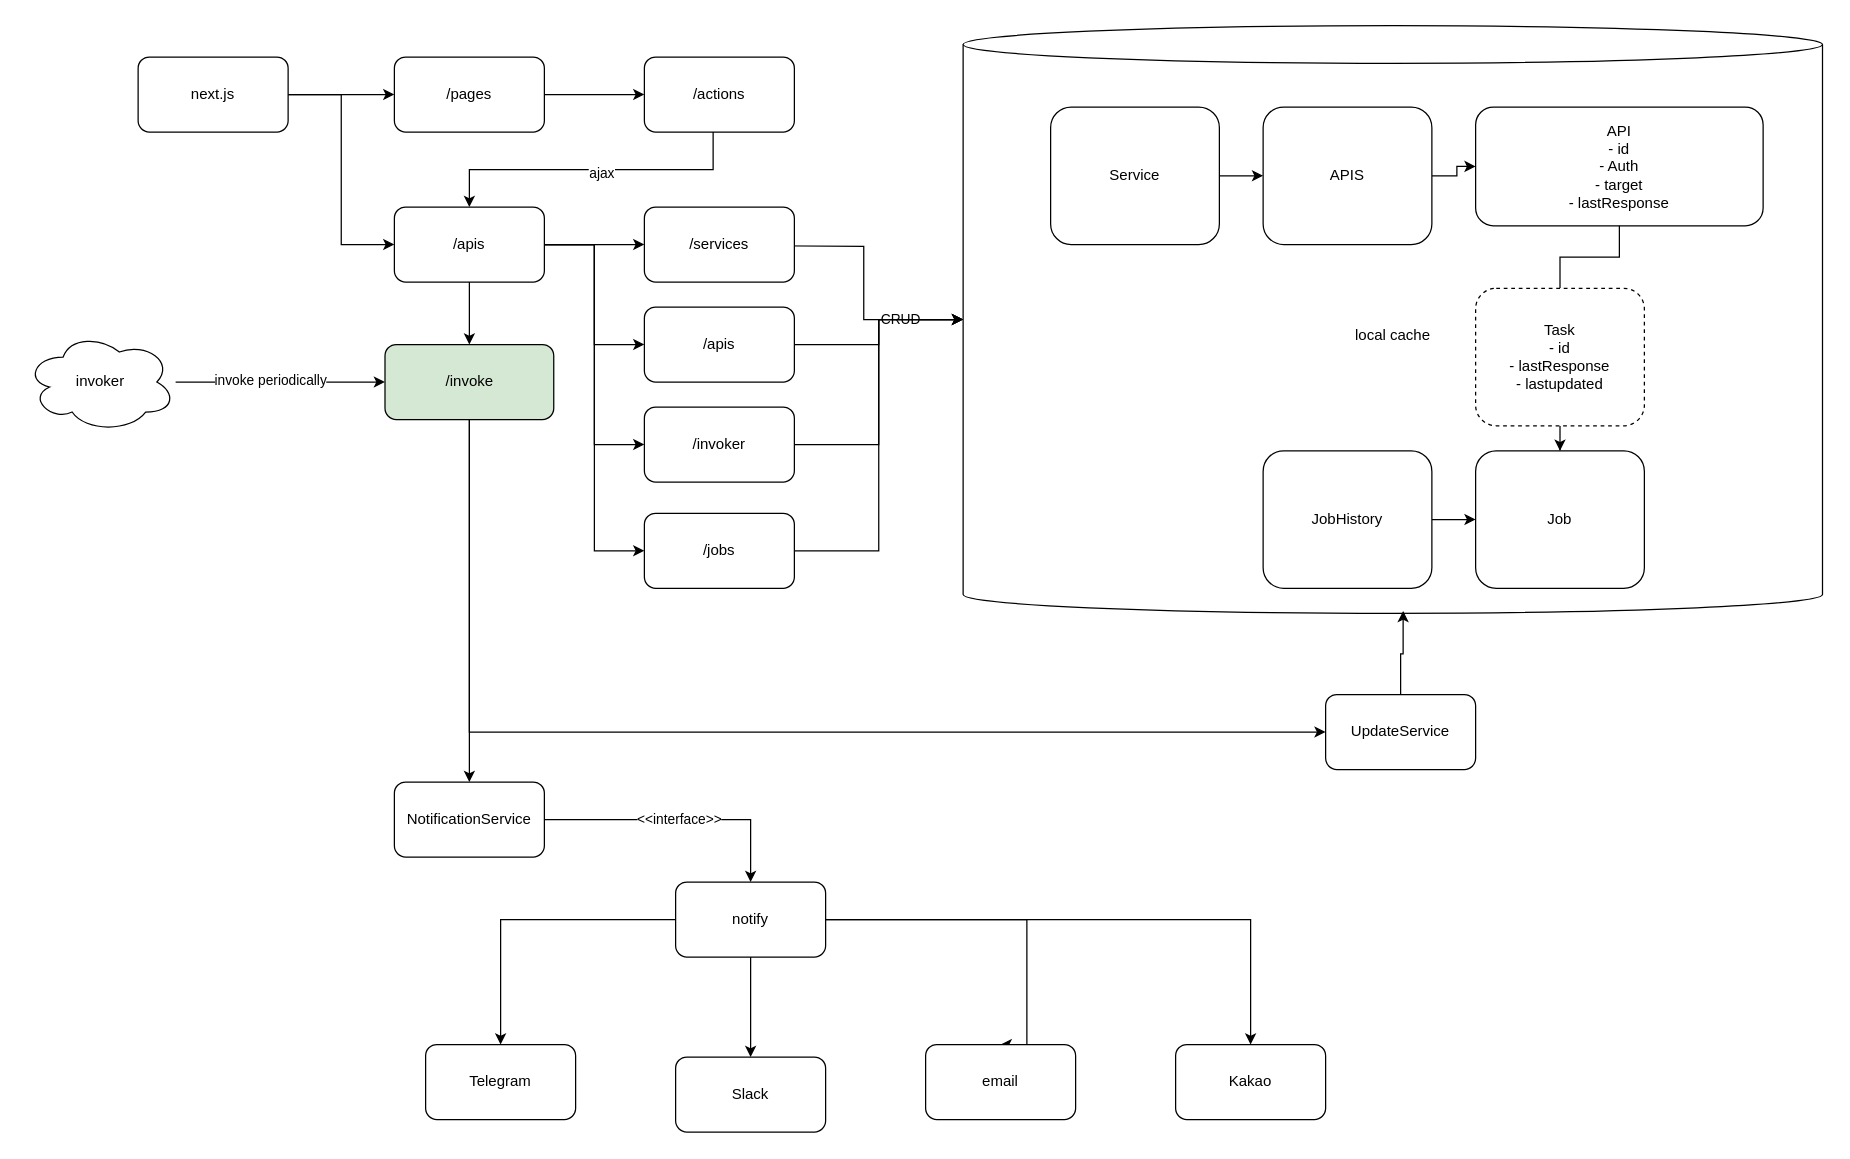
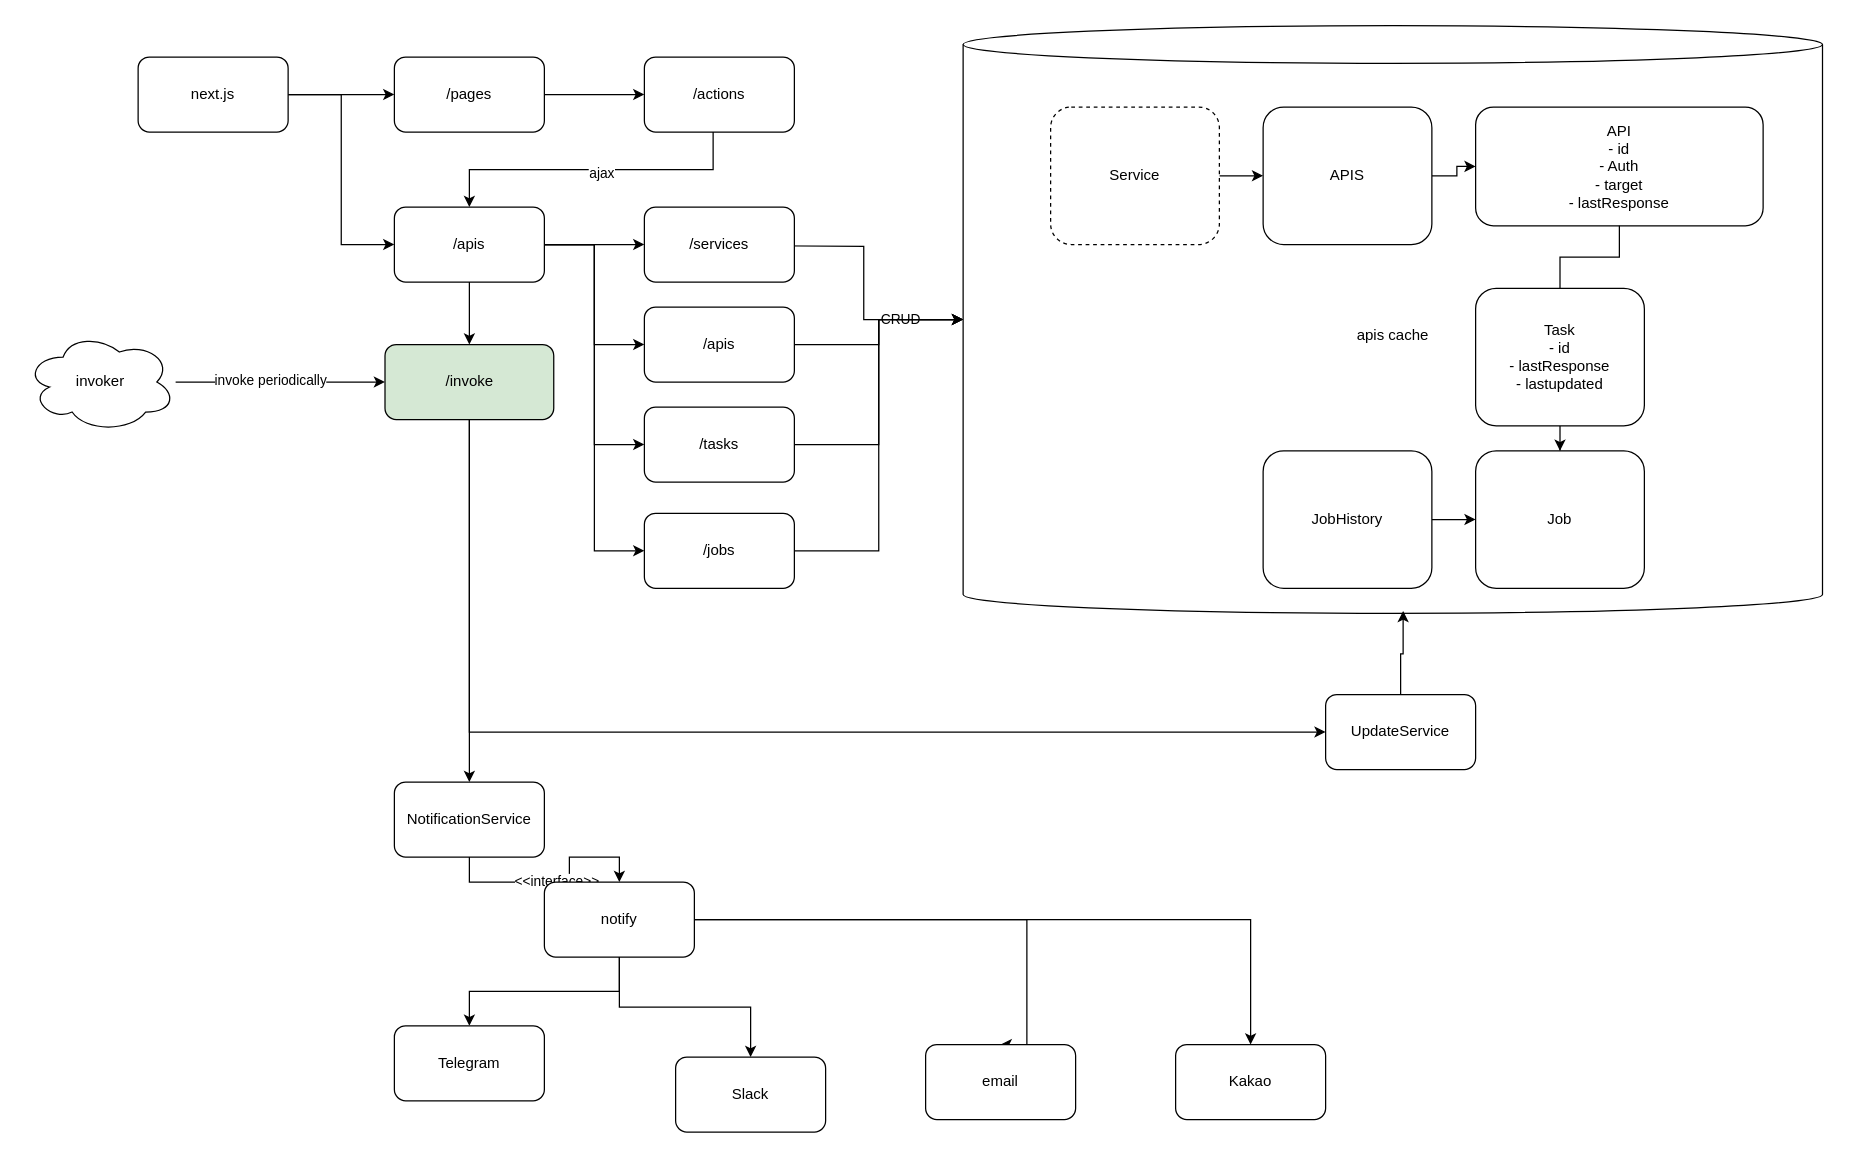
(1135, 176) -> (1135, 176)
(1393, 336) -> (1393, 336)
(1560, 357) -> (1560, 357)
(719, 444) -> (719, 444)
(751, 919) -> (619, 919)
(501, 1082) -> (469, 1063)
